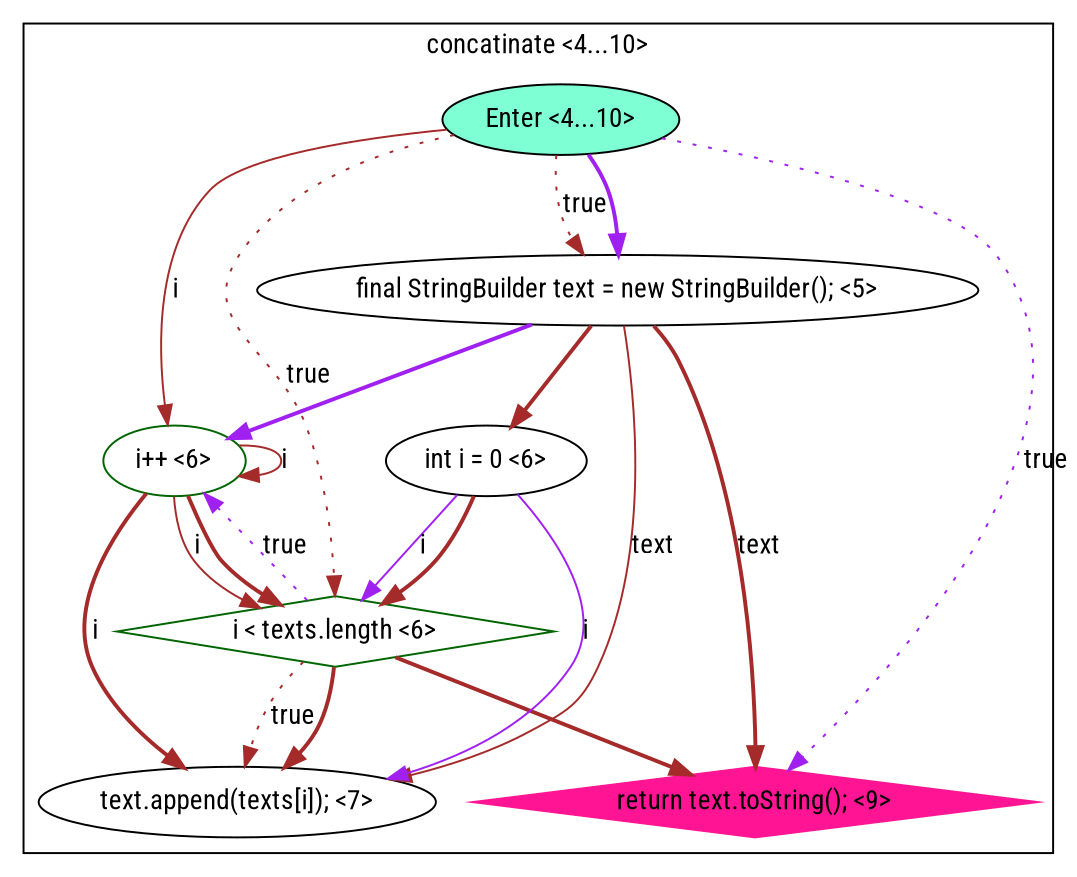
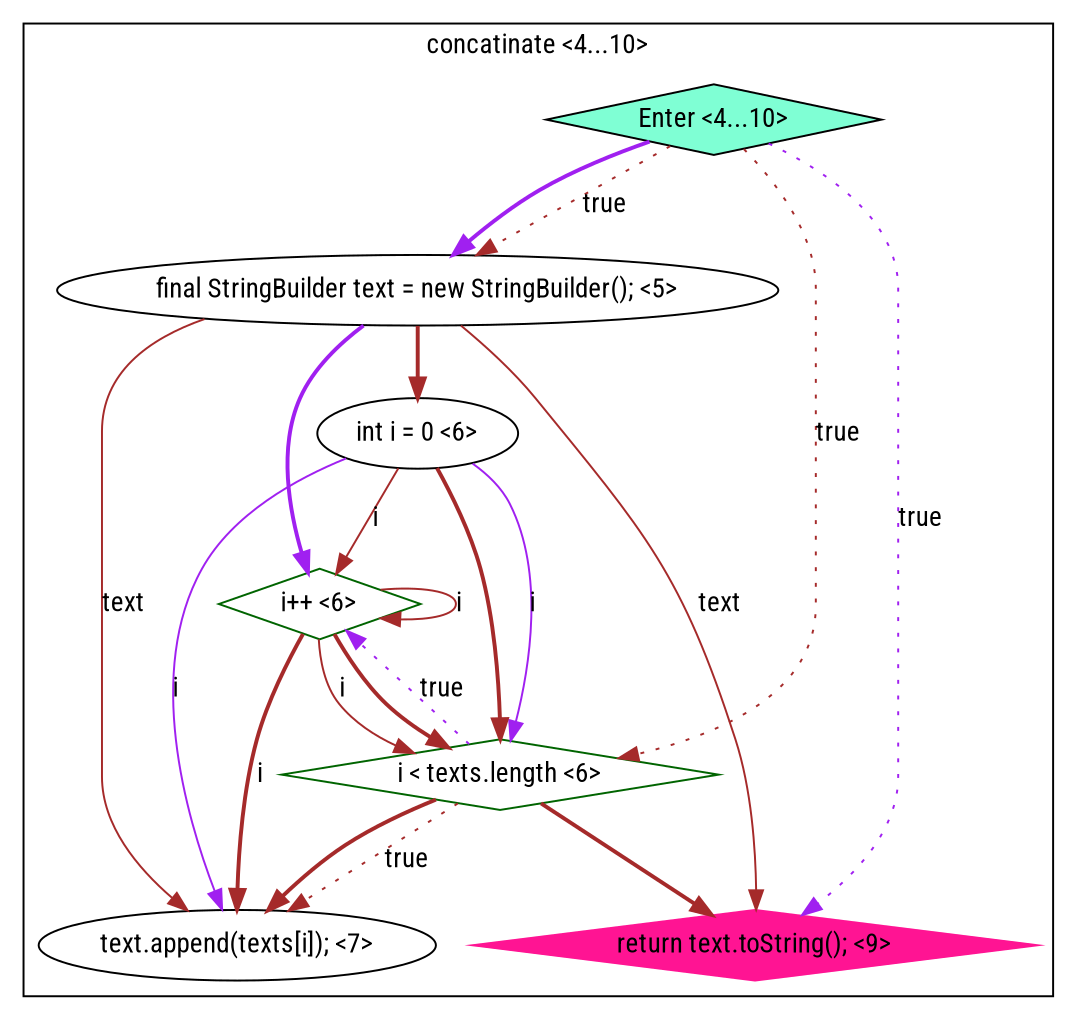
(561, 120) -> (714, 120)
(218, 184) -> (372, 513)
(175, 461) -> (320, 604)
(733, 529) -> (669, 578)
